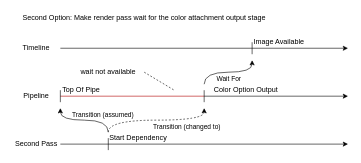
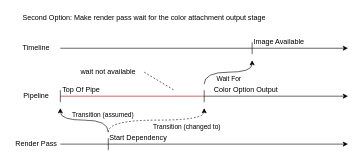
(36, 144) -> (36, 144)
